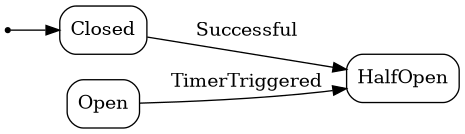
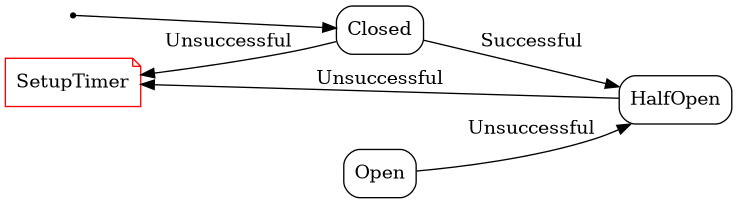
none -> (73, 82)
(247, 82) -> (531, 129)
